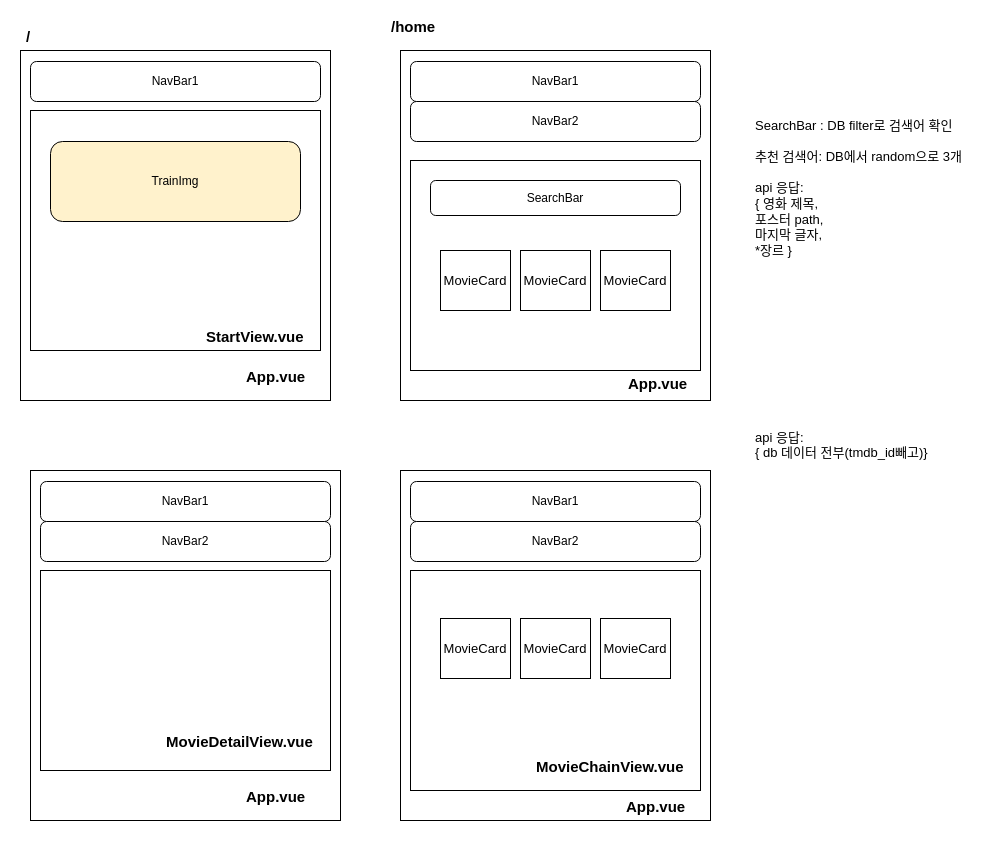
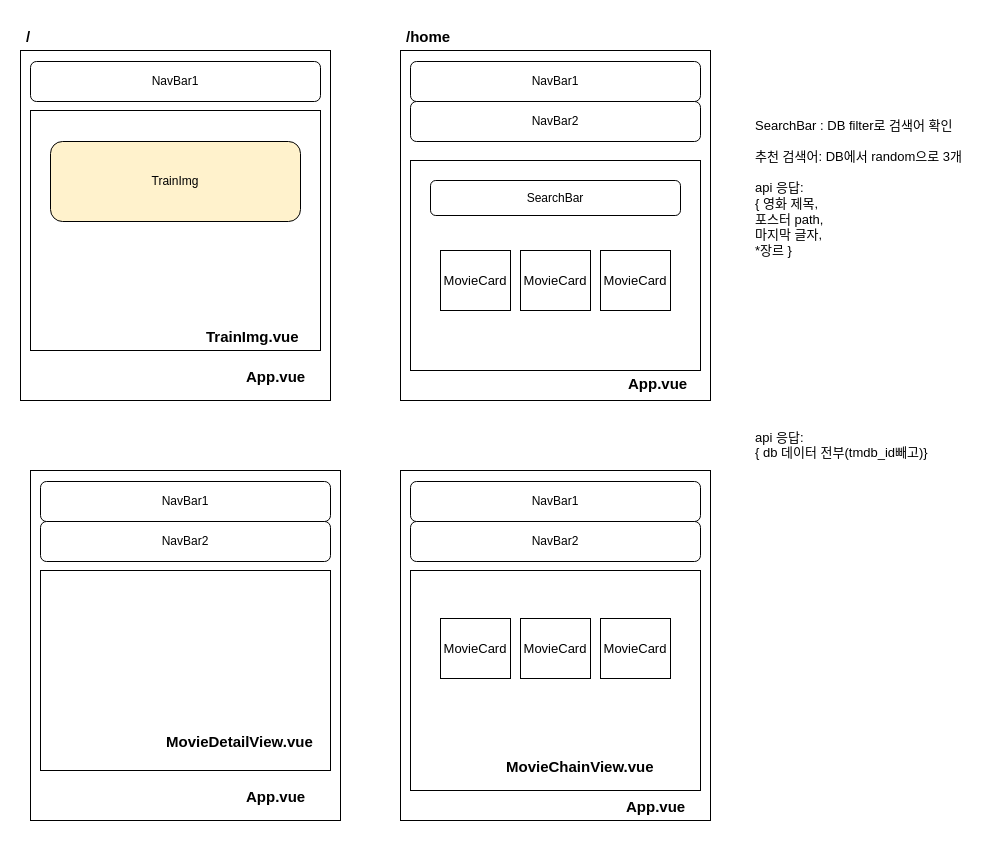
(441, 26) -> (456, 36)
(257, 337) -> (253, 337)
(611, 766) -> (581, 766)
